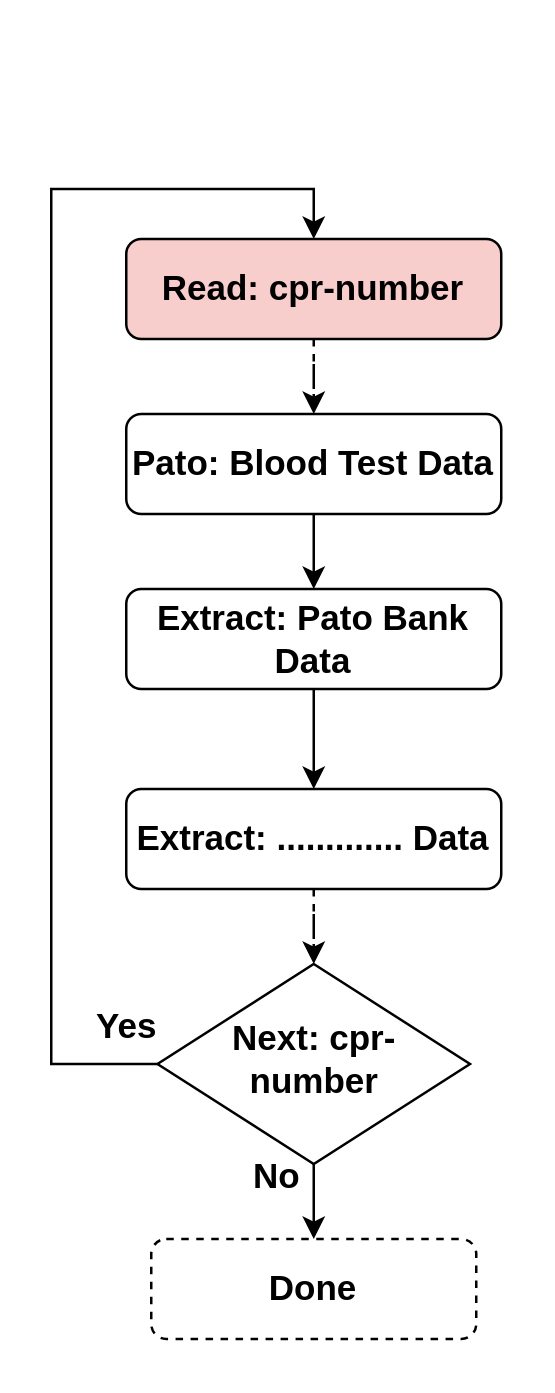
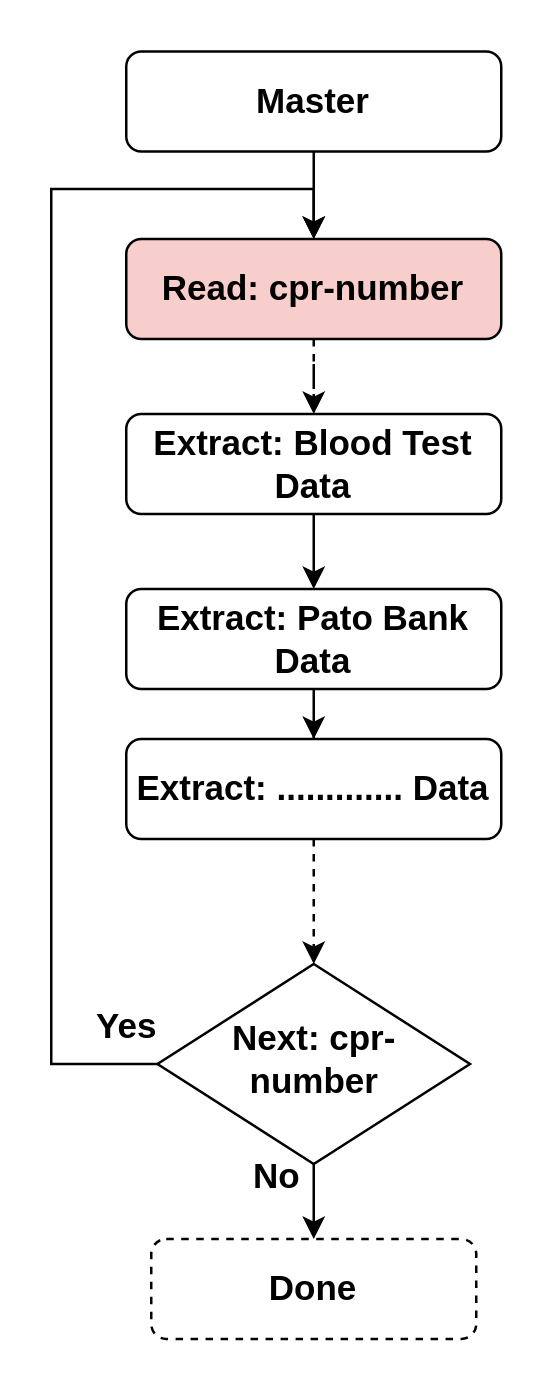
none -> (314, 101)
none -> (314, 169)
(314, 464) -> (314, 464)
(314, 839) -> (314, 789)
